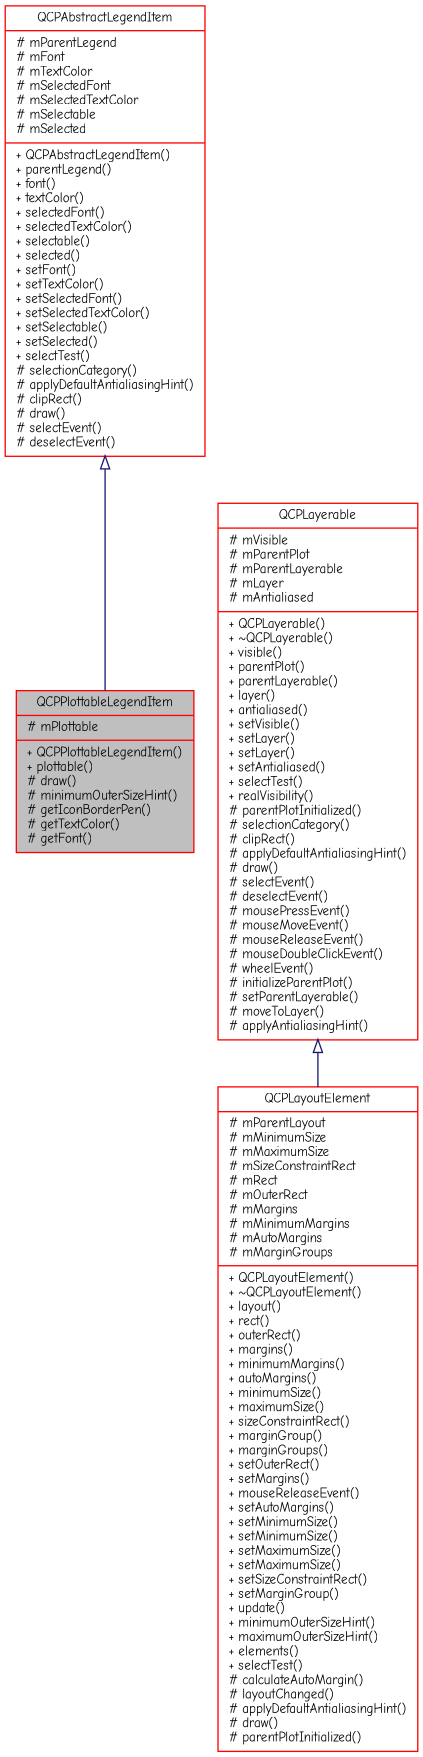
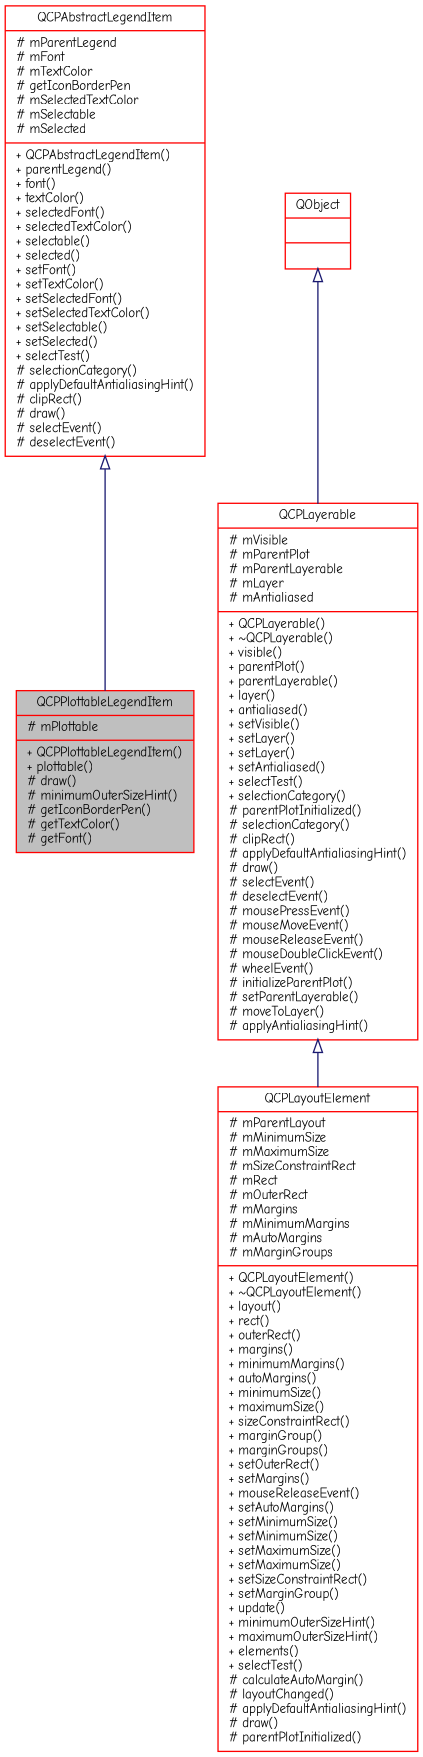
(63, 86) -> (73, 86)
none -> (318, 231)
(272, 796) -> (288, 796)
